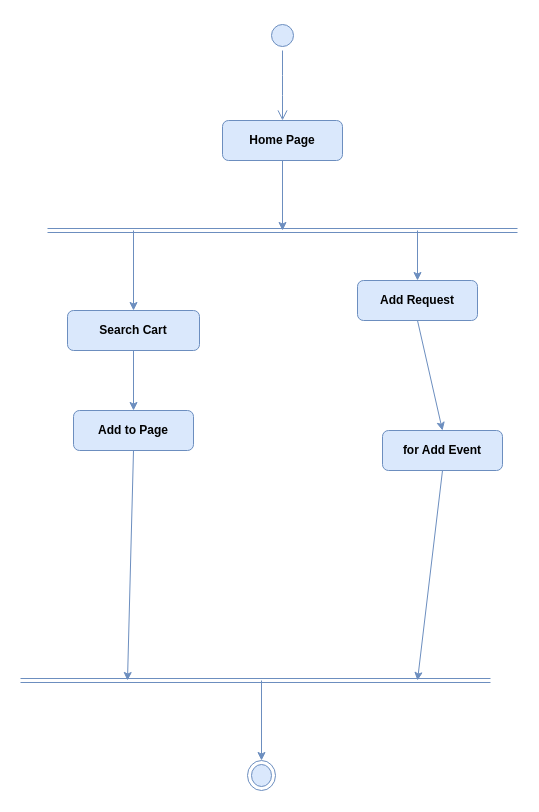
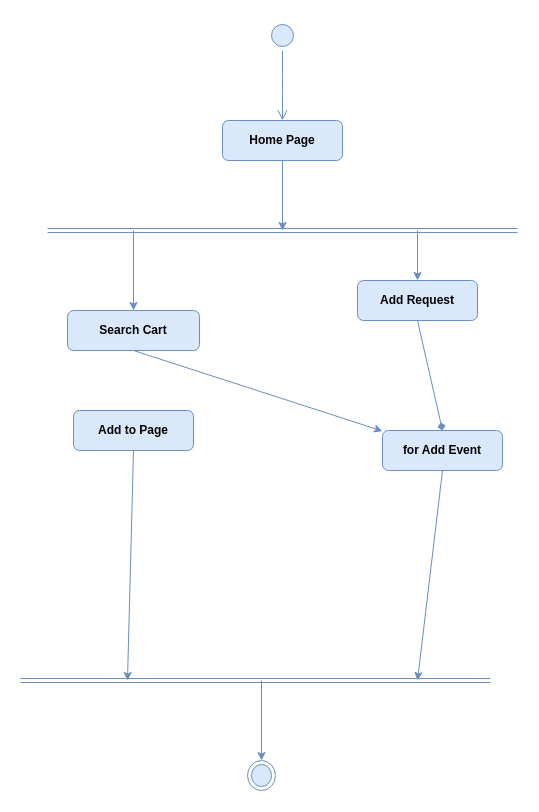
(134, 377) -> (254, 390)
(441, 422) -> (441, 422)
